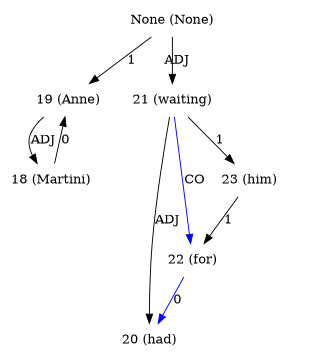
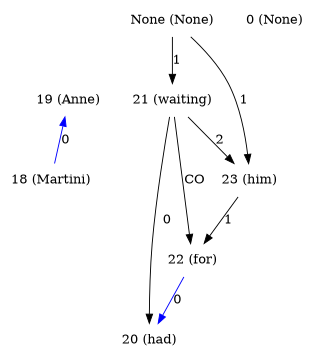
none -> (274, 20)
(124, 57) -> (231, 90)
(177, 60) -> (177, 60)
(30, 134) -> none
(220, 140) -> (220, 140)
(59, 145) -> (59, 145)
(182, 176) -> (182, 176)
(167, 220) -> (167, 220)
